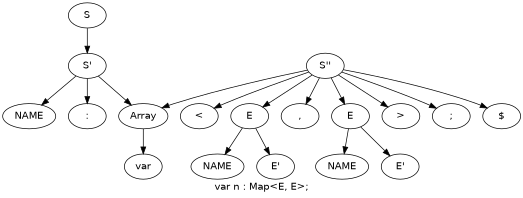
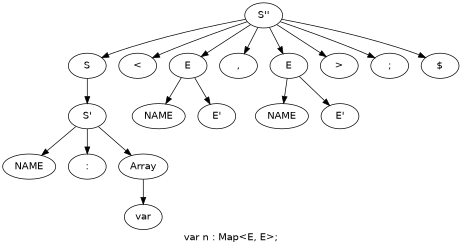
(238, 86) -> (176, 34)
